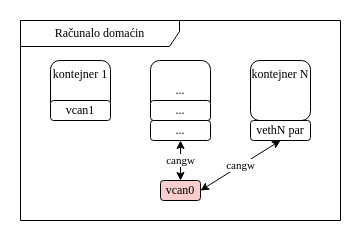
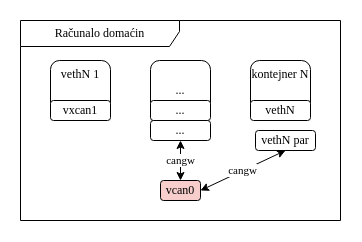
(81, 82) -> (81, 75)
(81, 111) -> (81, 111)
none -> (281, 111)
(281, 131) -> (286, 141)
